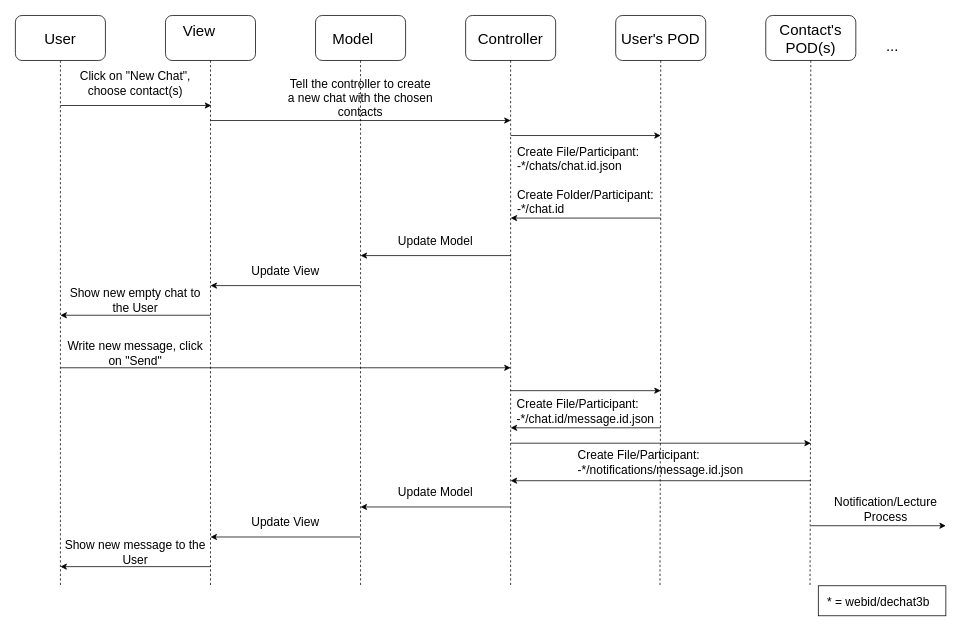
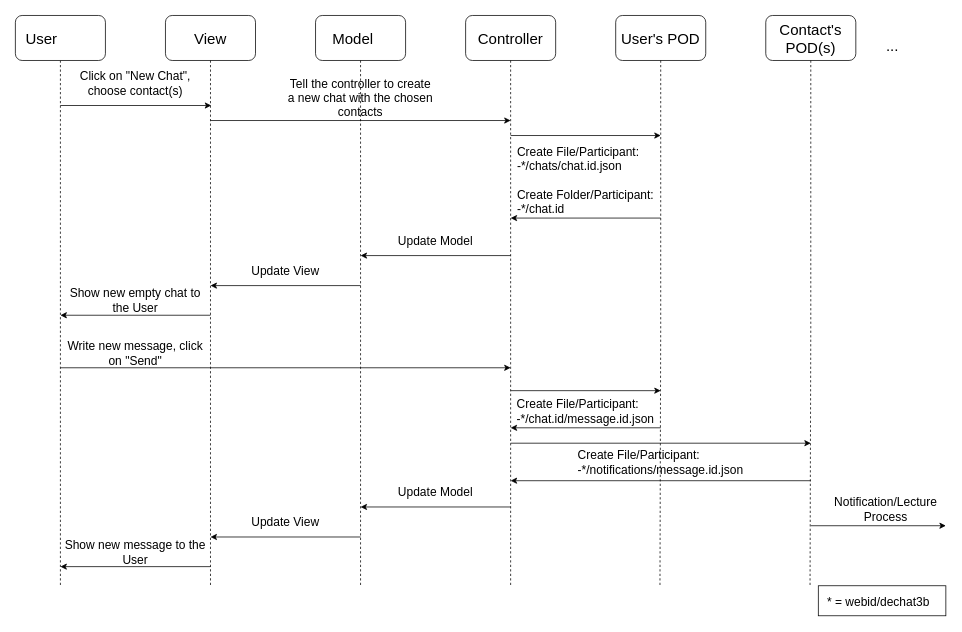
(199, 30) -> (210, 38)
(60, 38) -> (42, 38)
